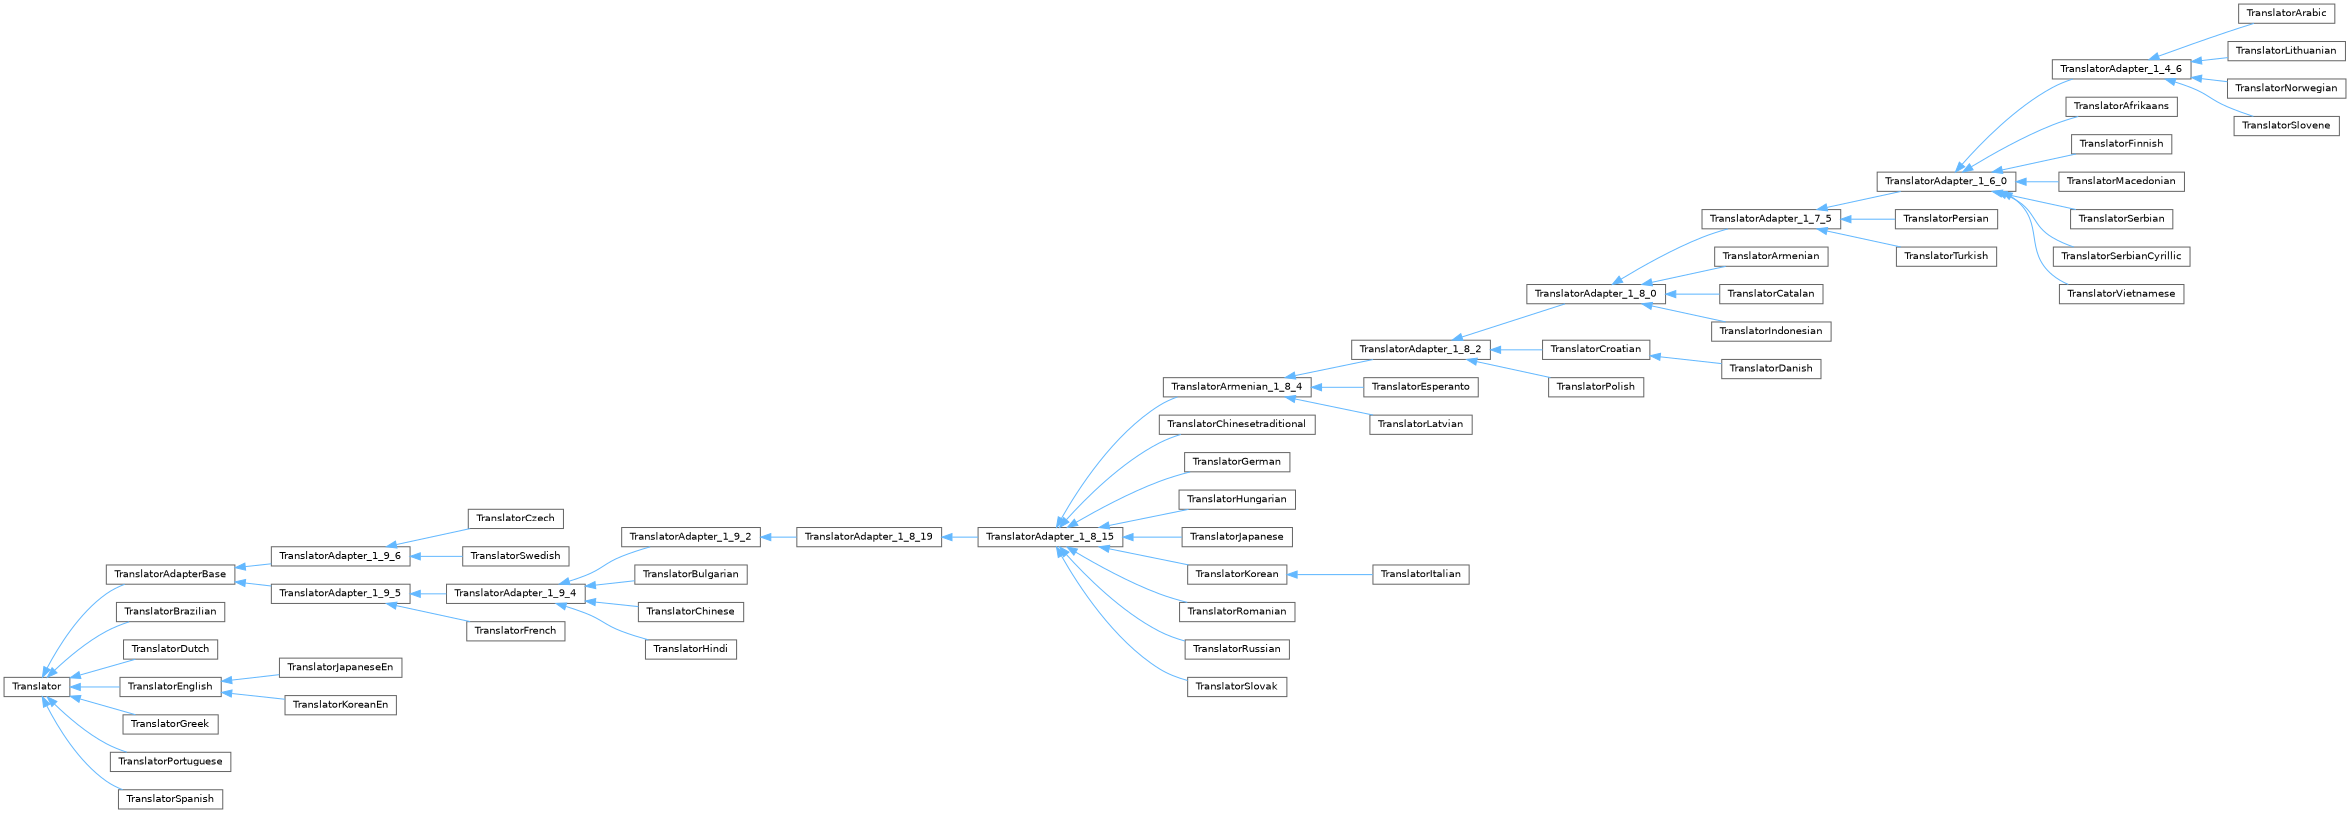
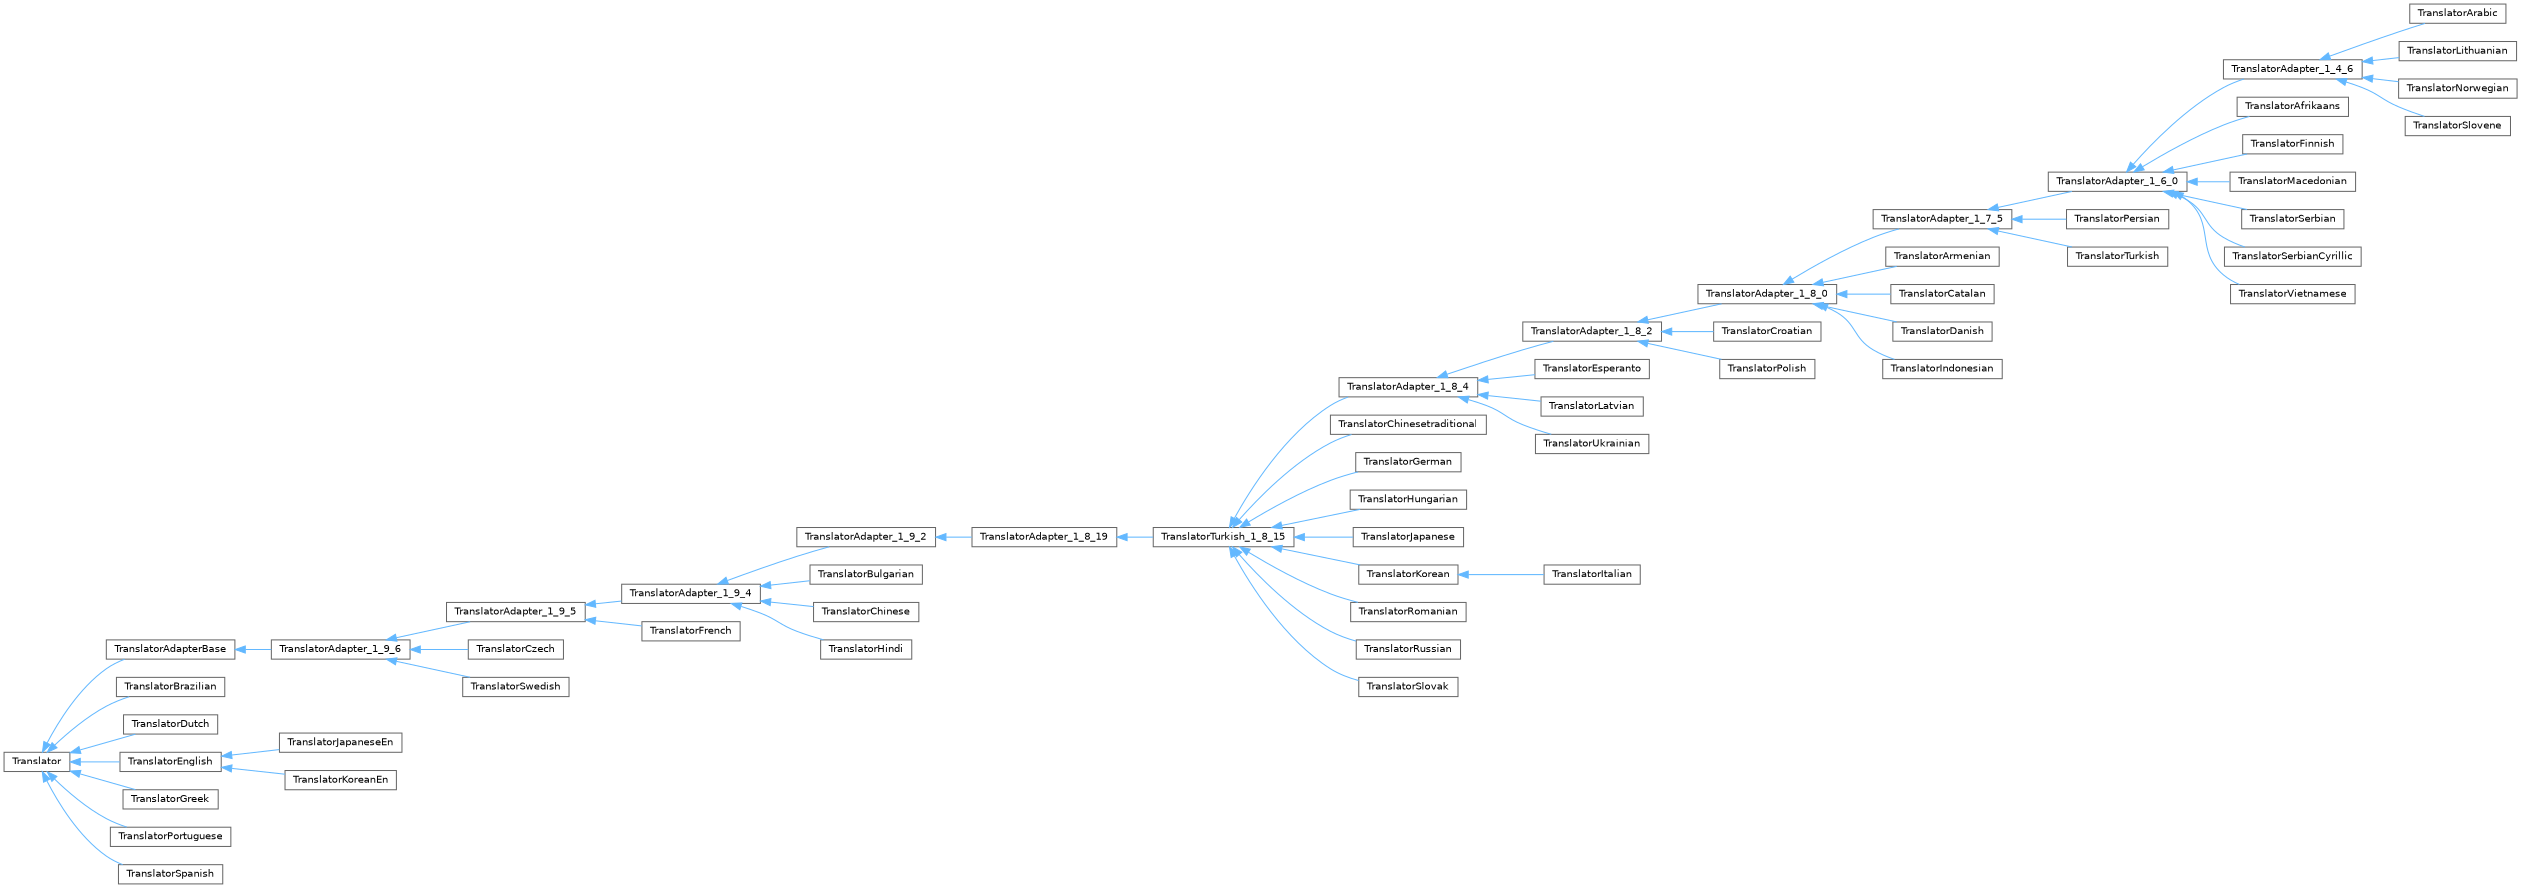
(1691, 360) -> (1860, 314)
(1237, 387) -> (1408, 387)
none -> (1592, 444)
(1050, 537) -> (1224, 537)
(258, 585) -> (433, 630)
